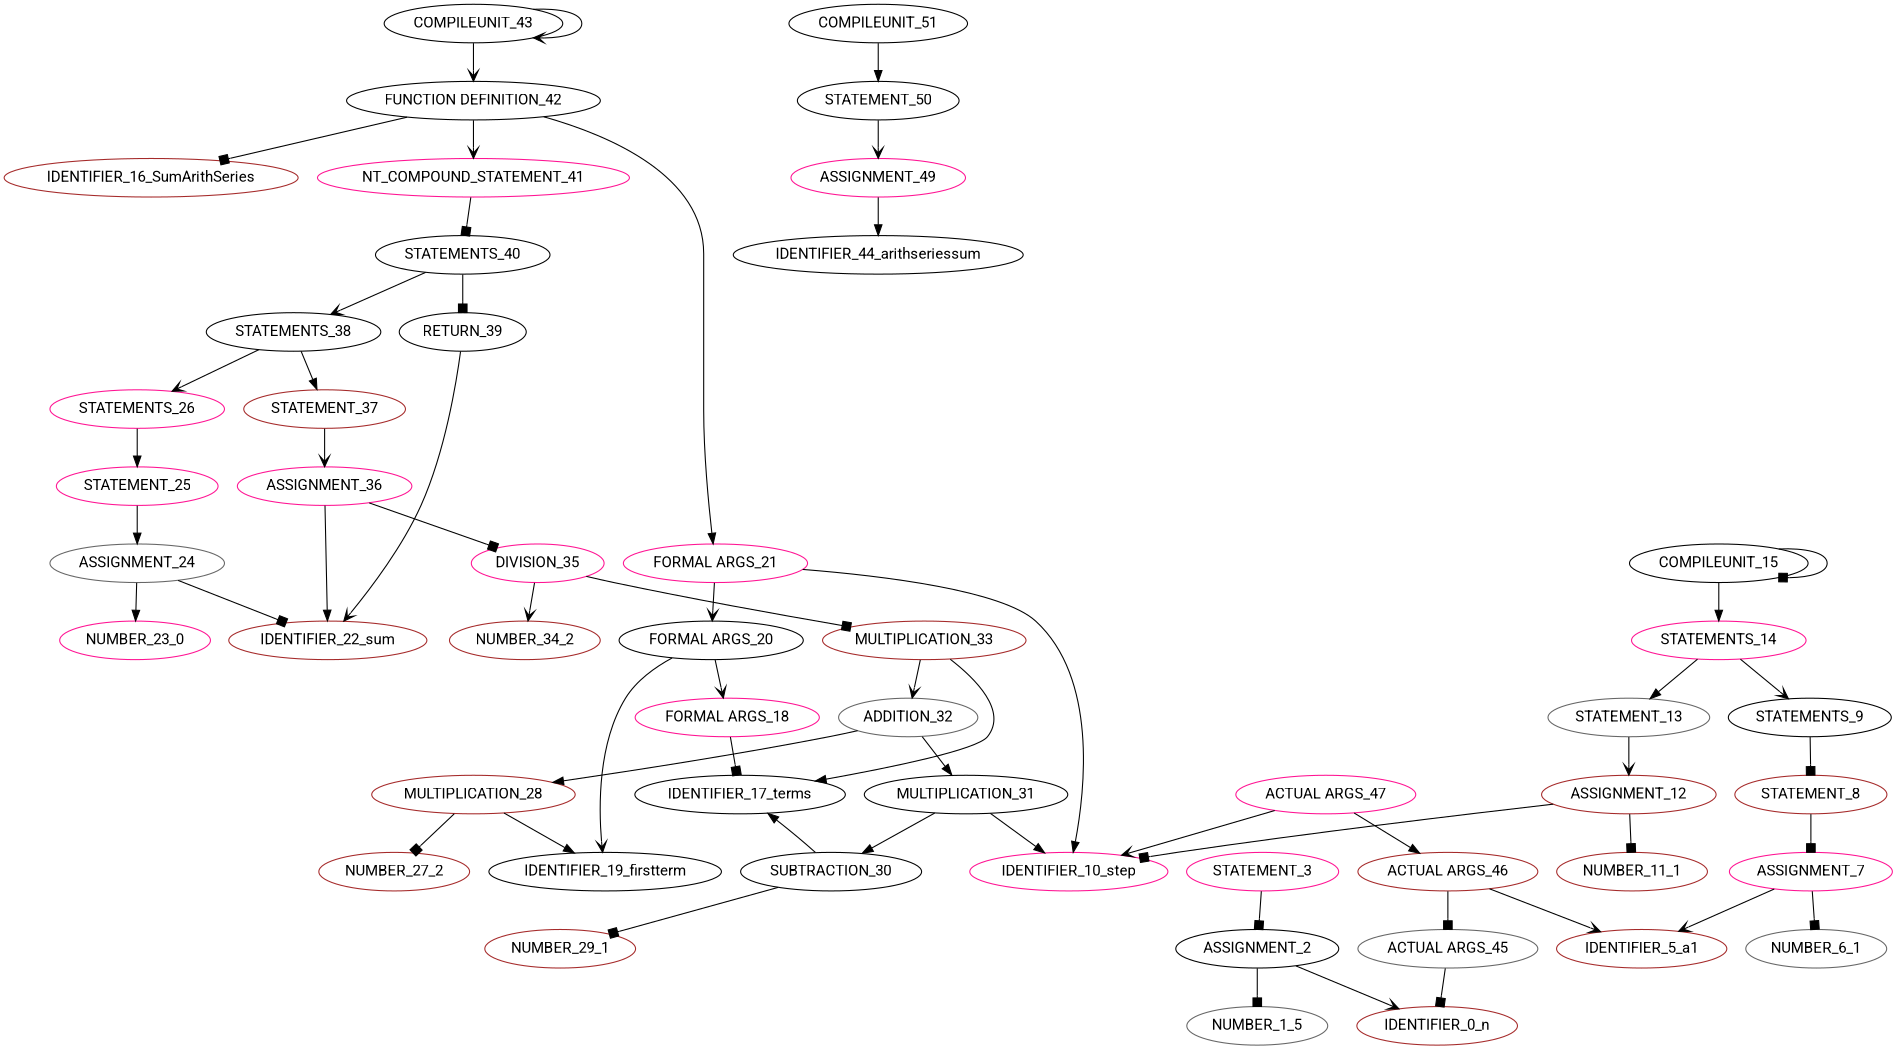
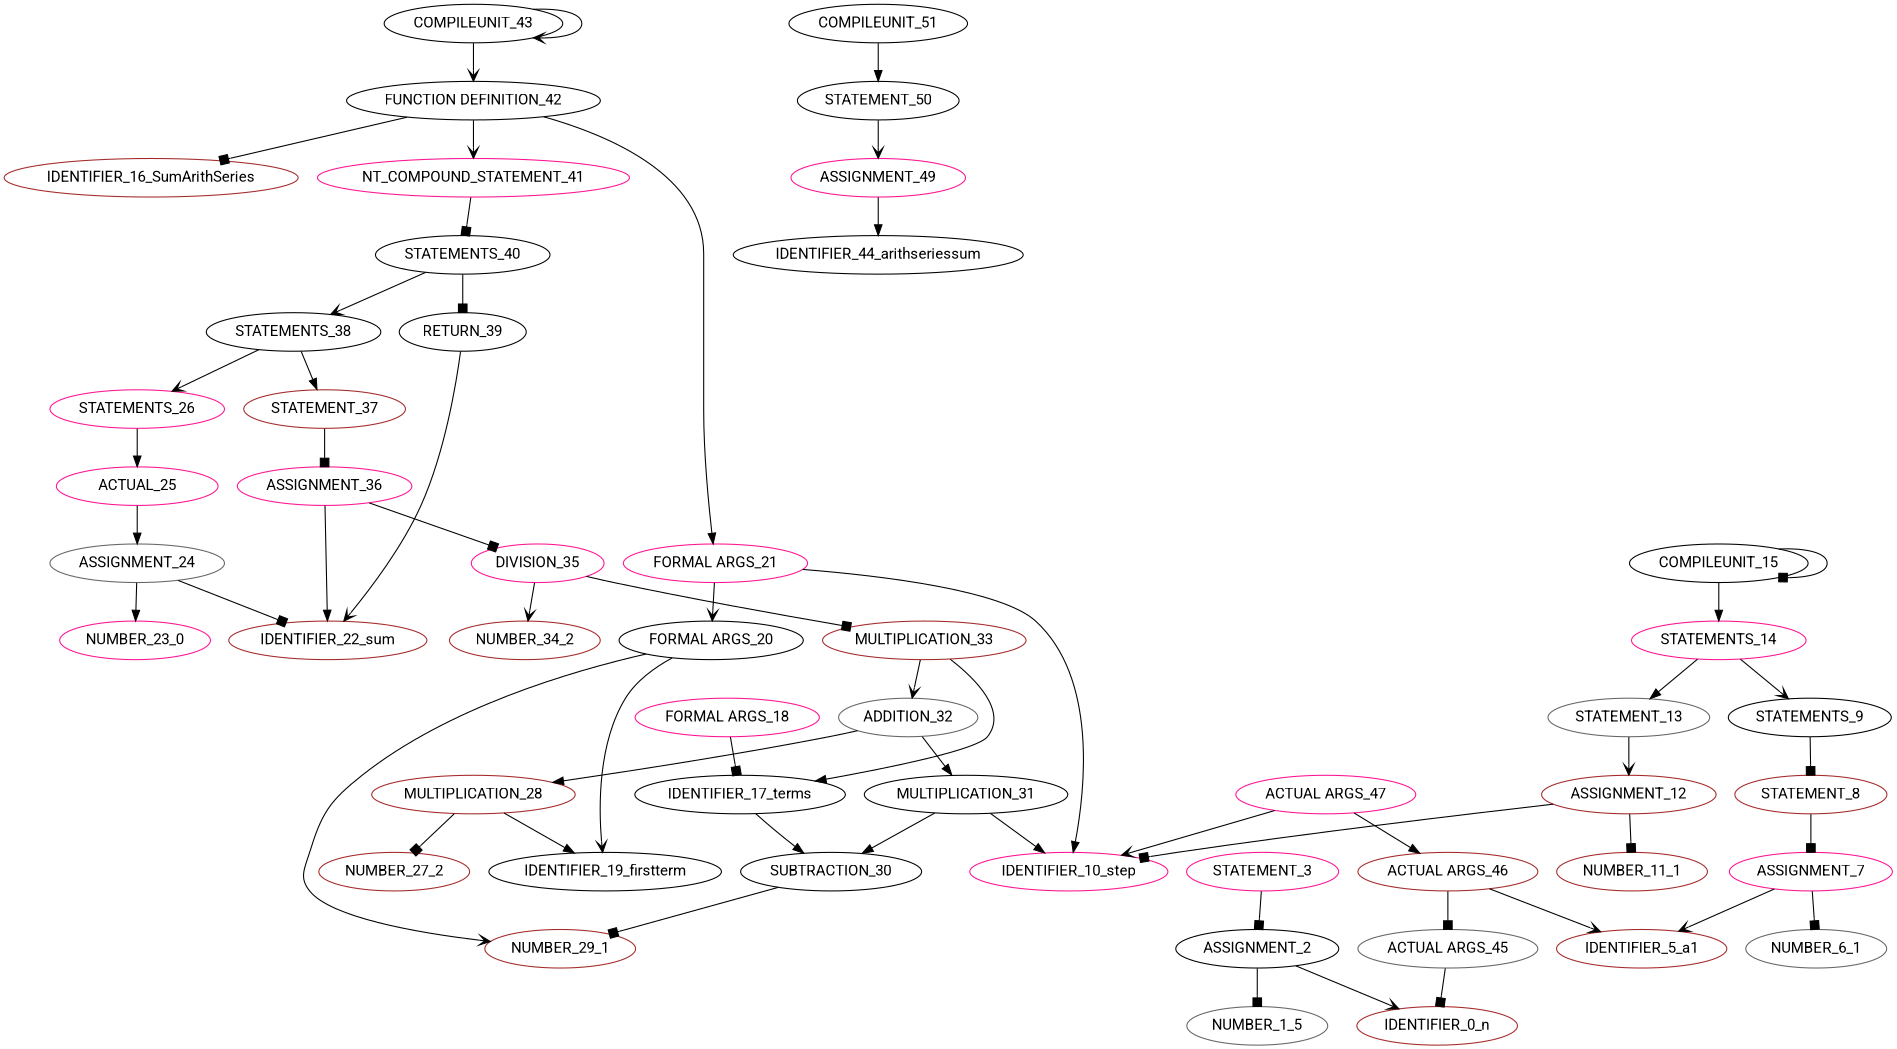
(325, 442) -> (325, 442)
(137, 486) -> (137, 486)
(718, 674) -> (360, 777)
(796, 836) -> (775, 830)
